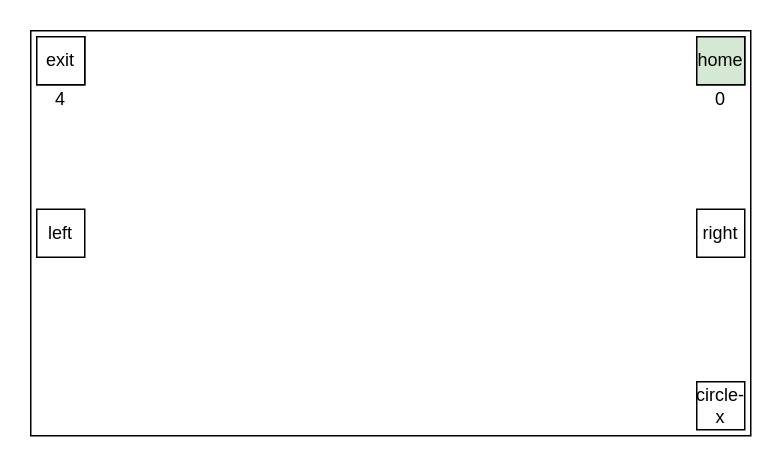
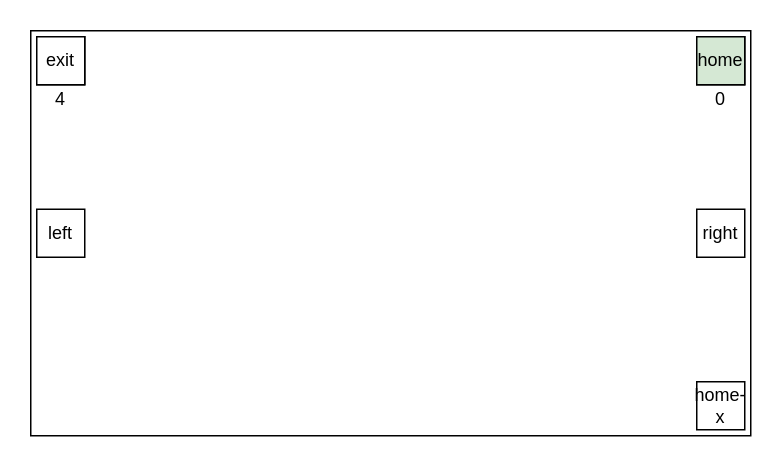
(721, 406) -> (721, 406)
